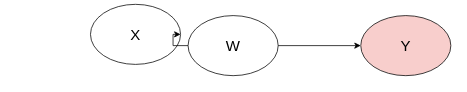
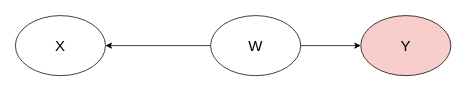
(135, 34) -> (60, 45)
(233, 45) -> (255, 45)
